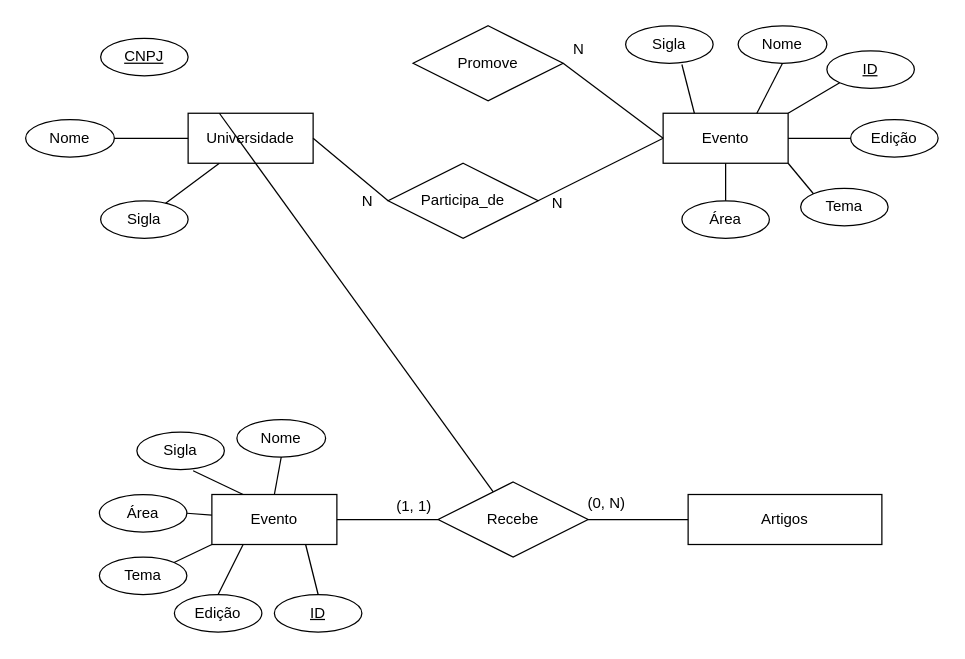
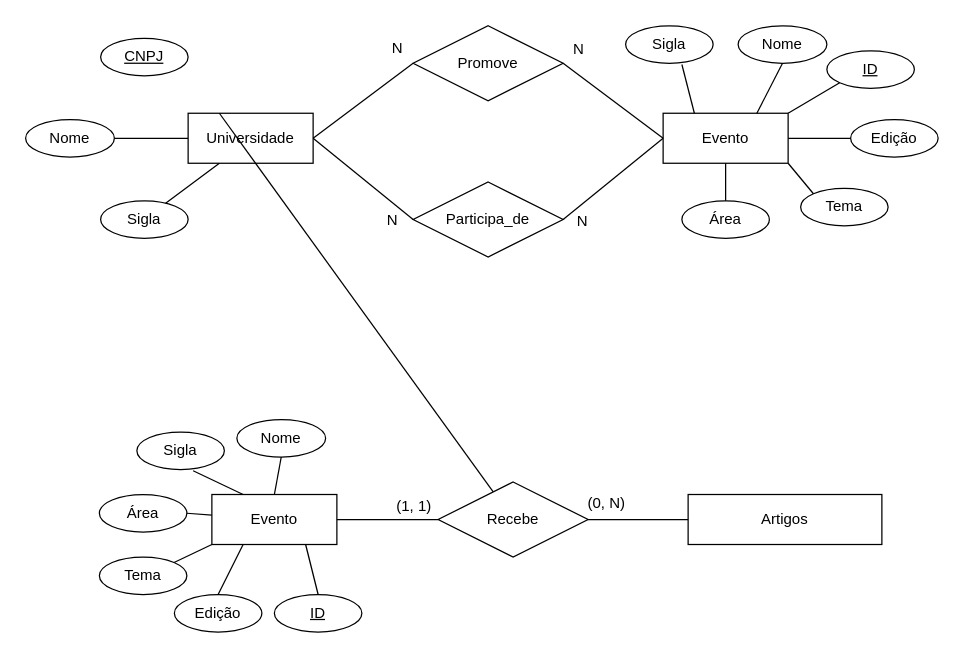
none -> (364, 100)
(463, 201) -> (488, 219)
